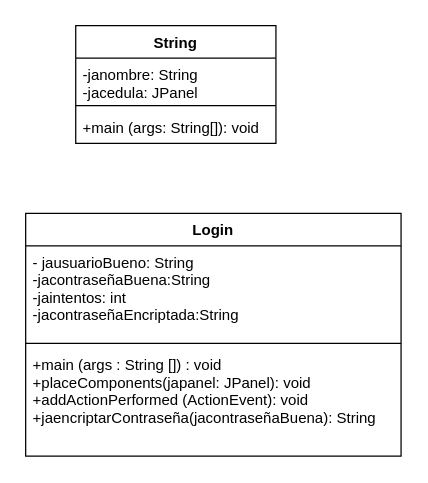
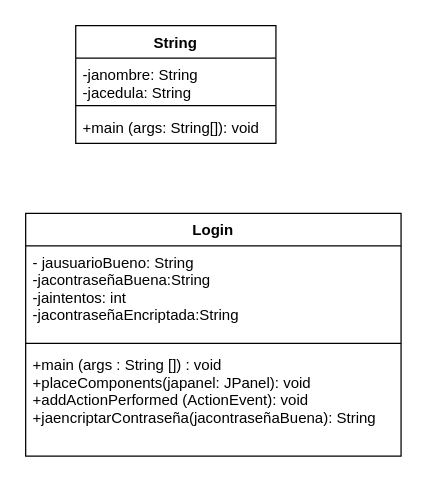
(148, 75) -> (148, 75)
